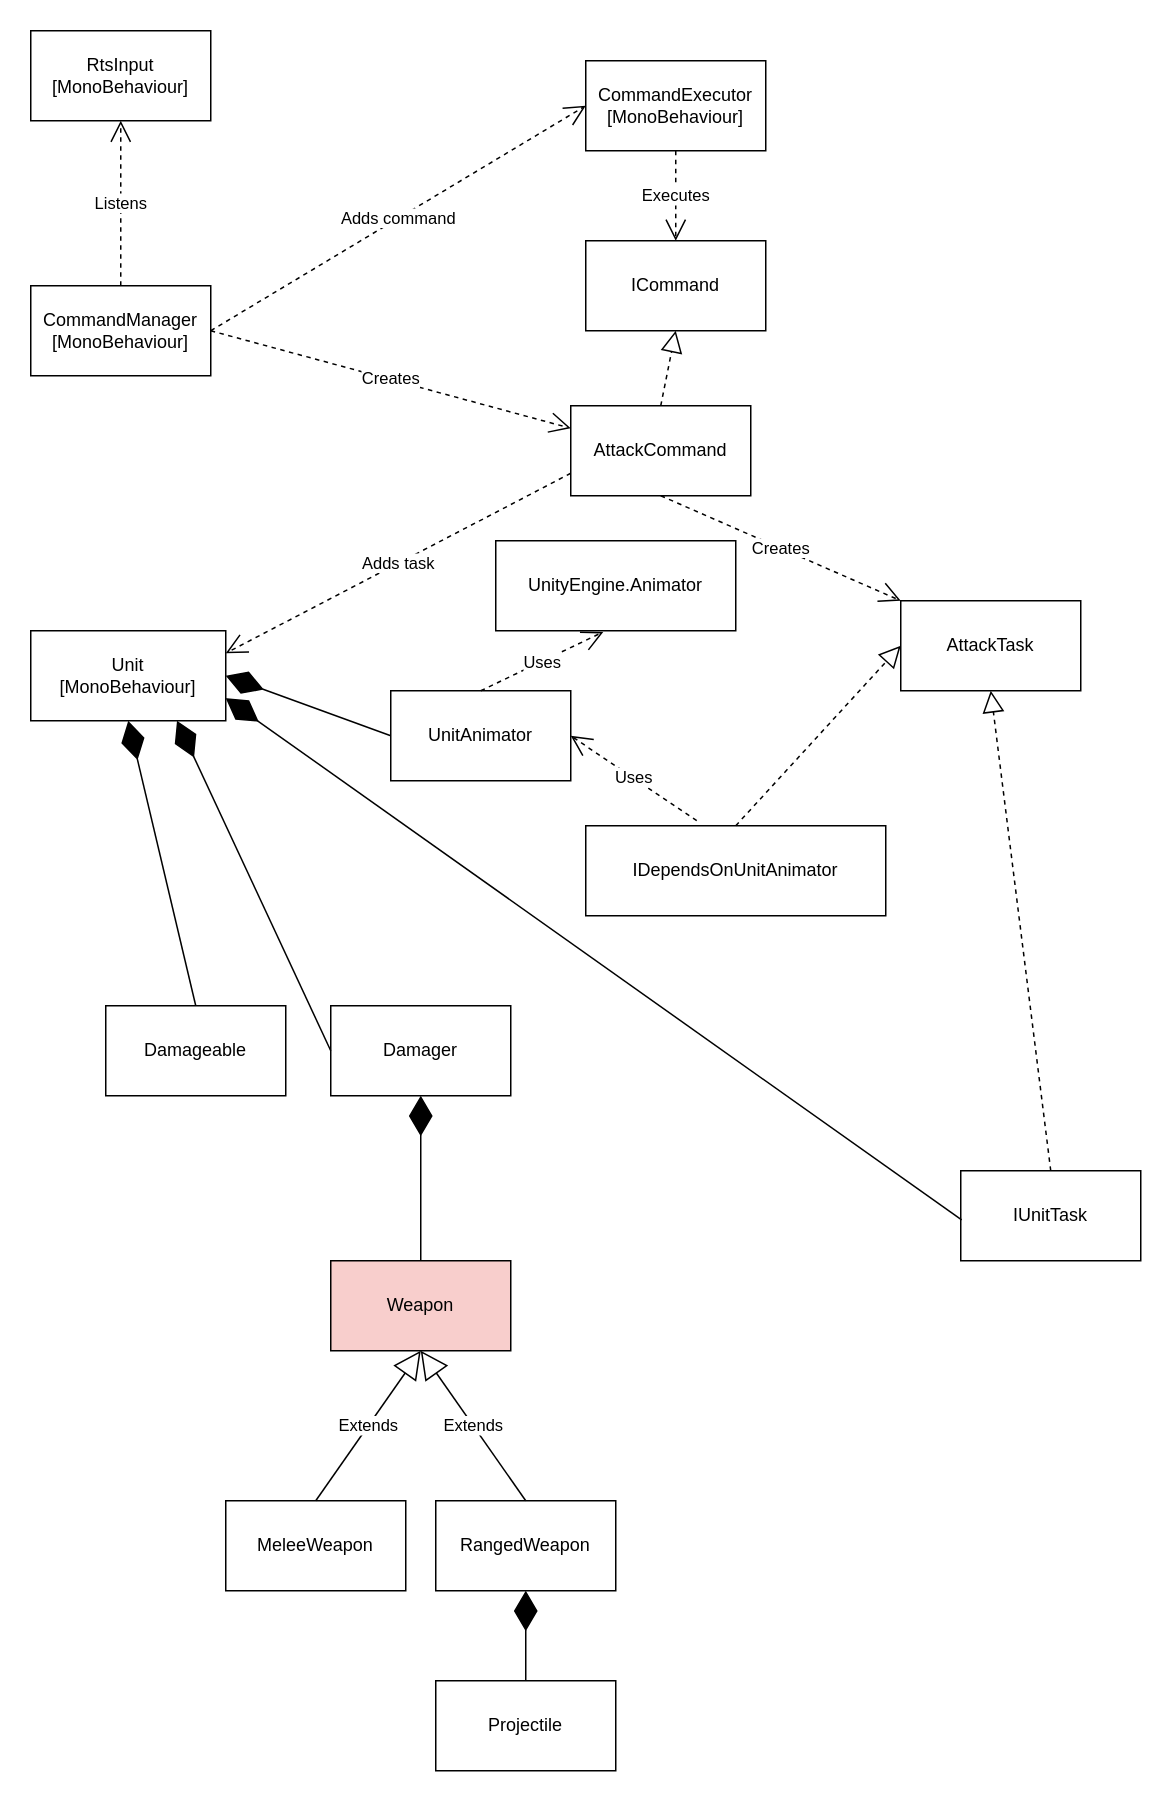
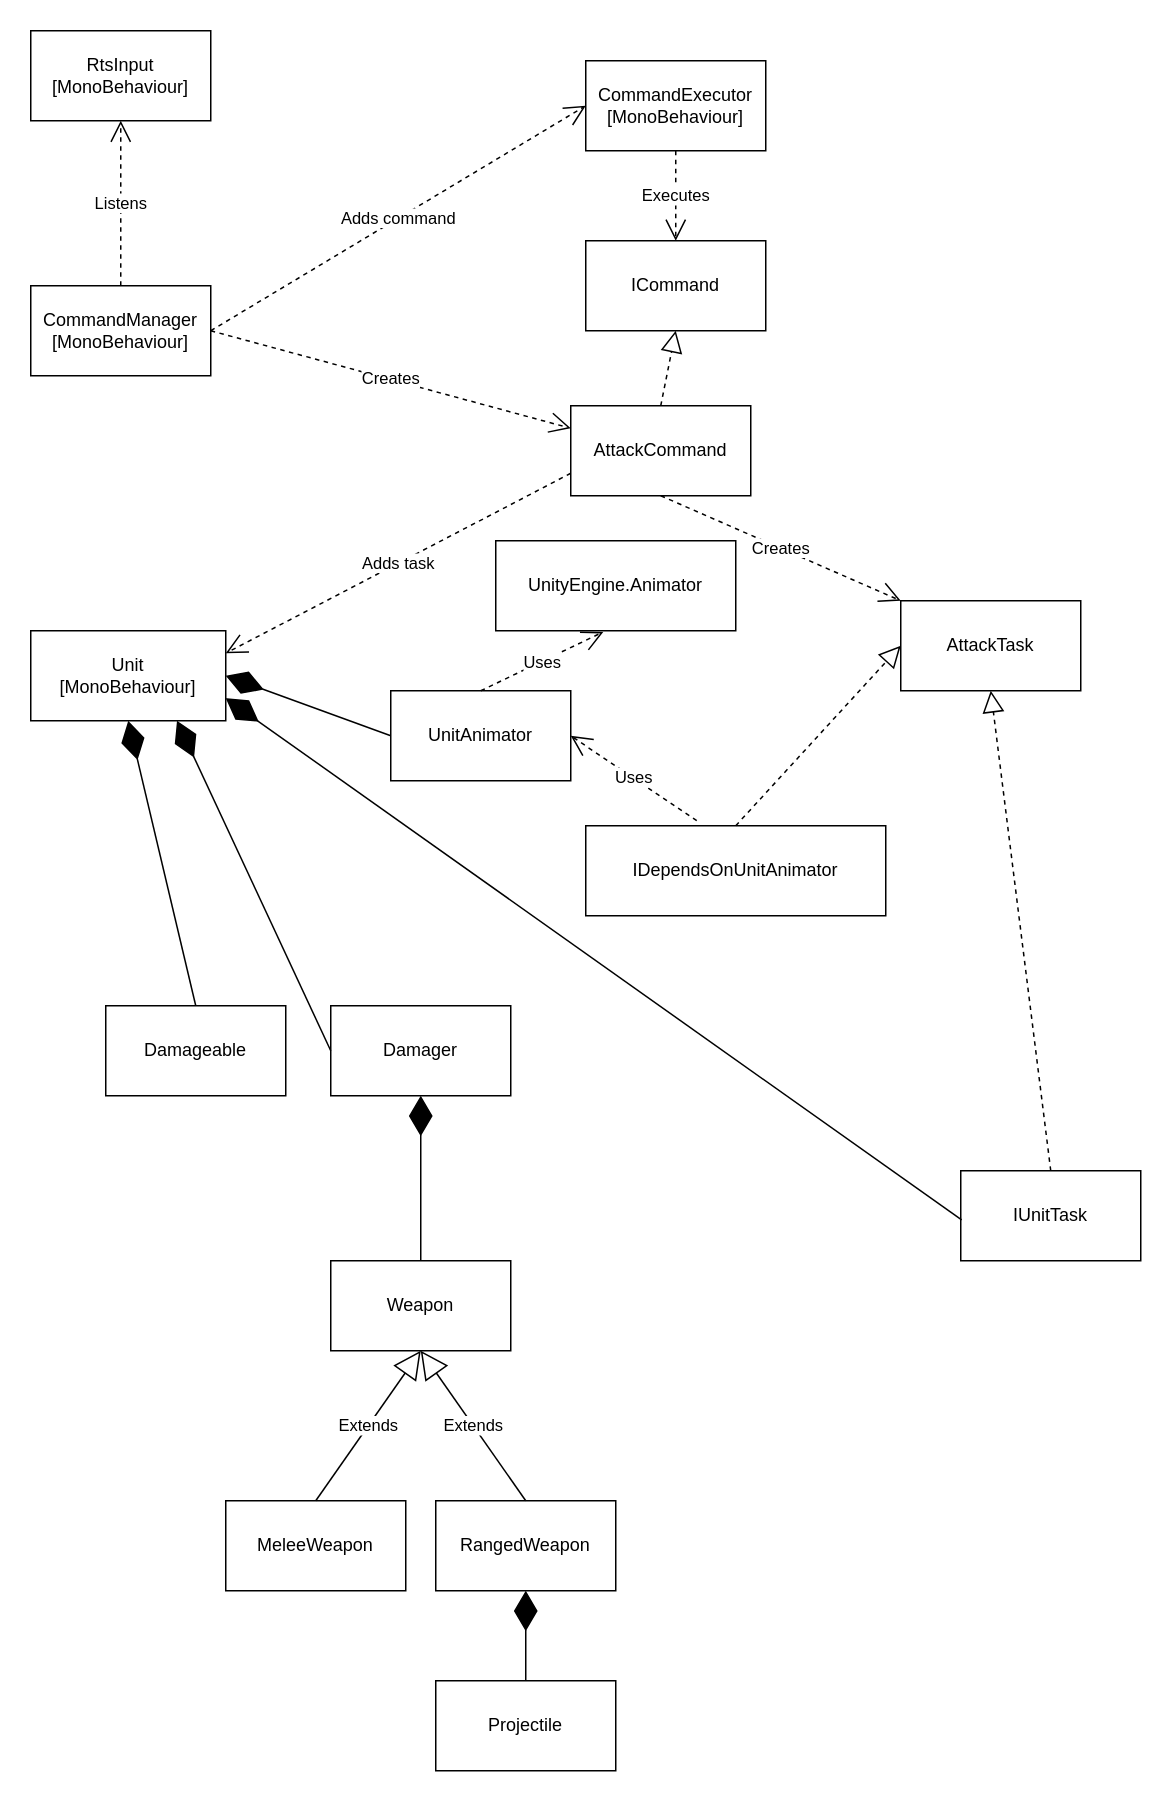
(421, 1306) -> (421, 1306)
